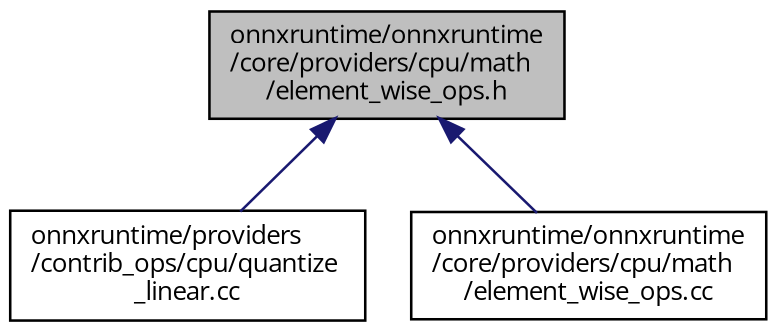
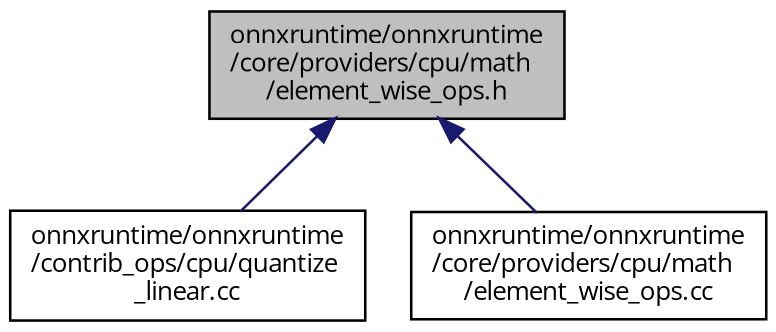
(188, 266) -> (188, 266)
